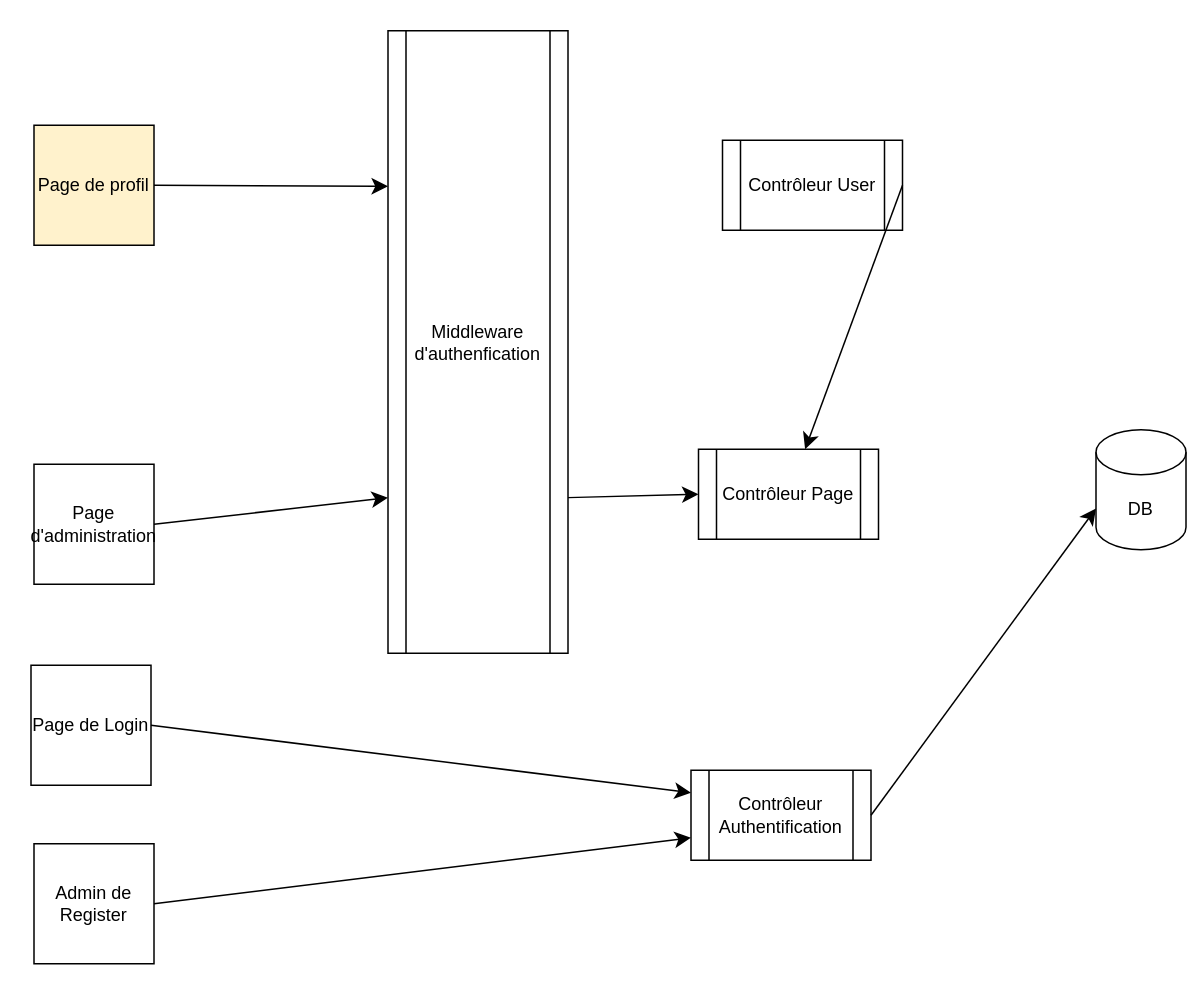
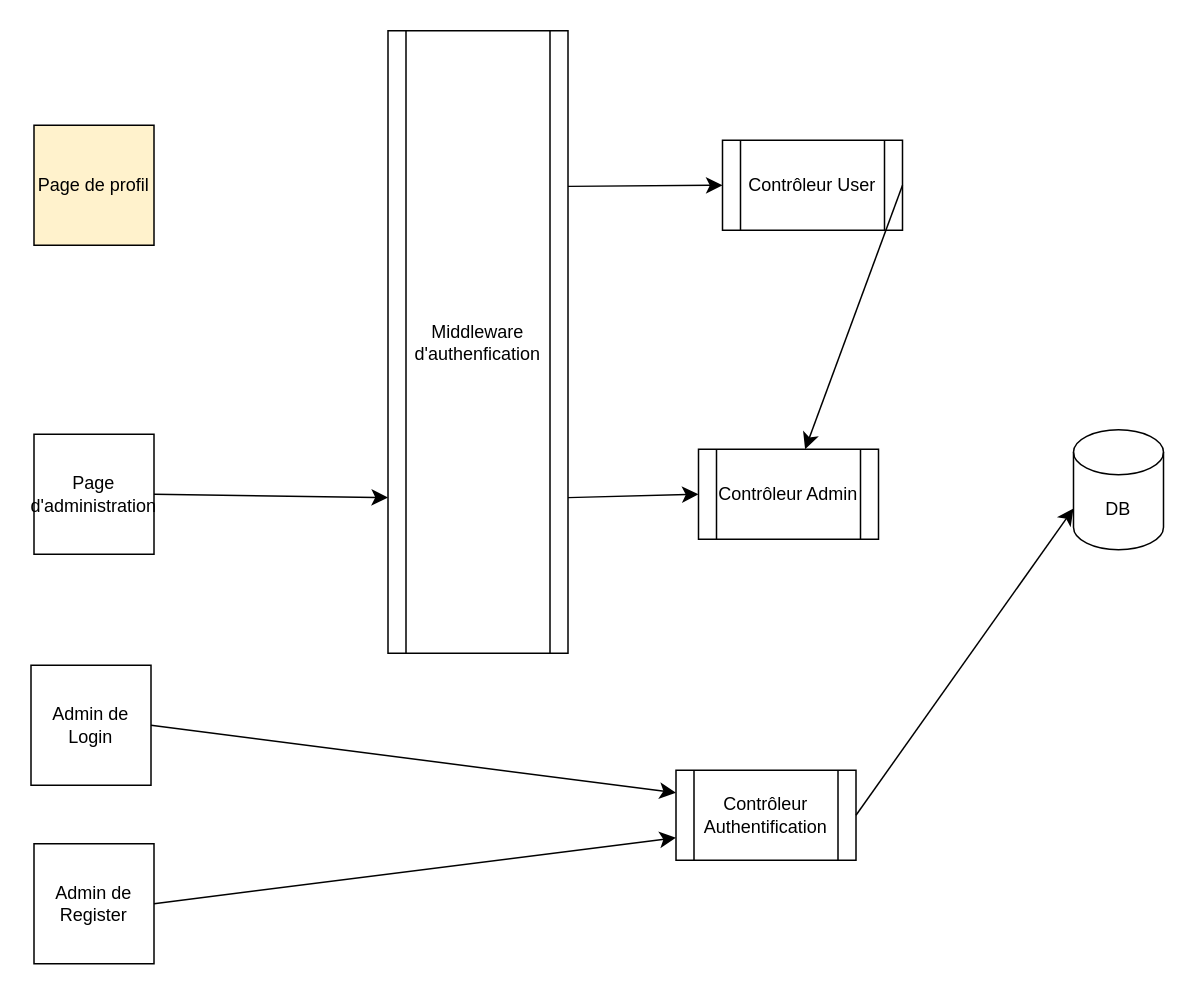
(266, 186) -> none
none -> (641, 186)
(1141, 490) -> (1118, 490)
(788, 494) -> (788, 494)
(94, 524) -> (94, 494)
(91, 725) -> (91, 725)
(781, 815) -> (766, 815)
